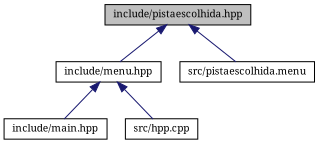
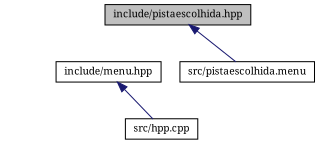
(139, 46) -> none
(56, 129) -> none
